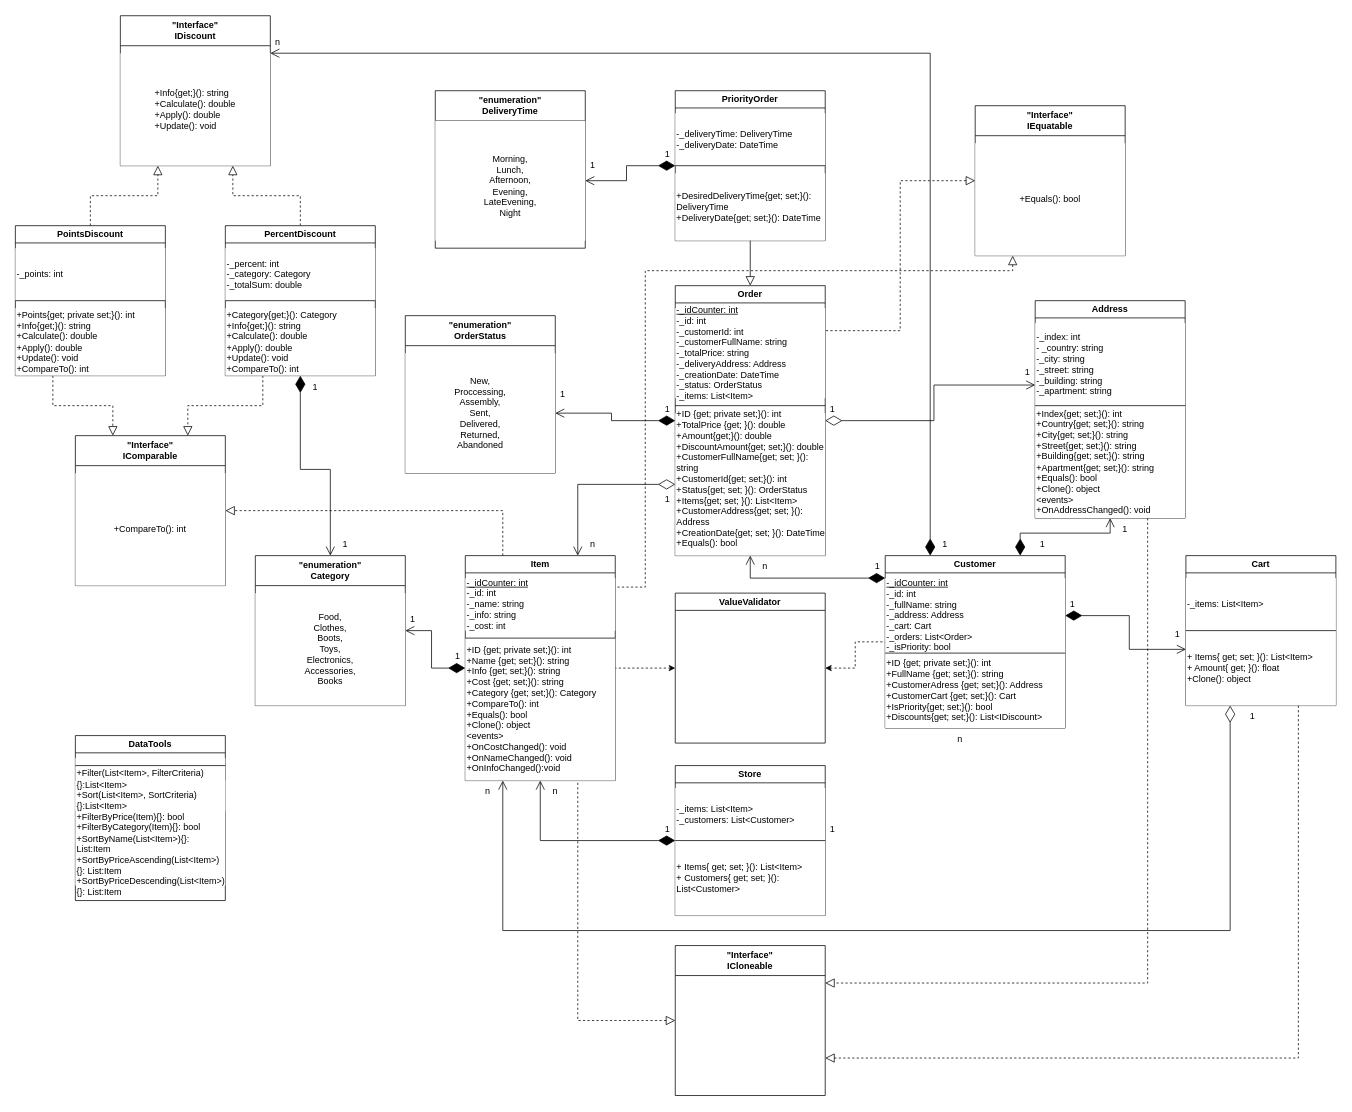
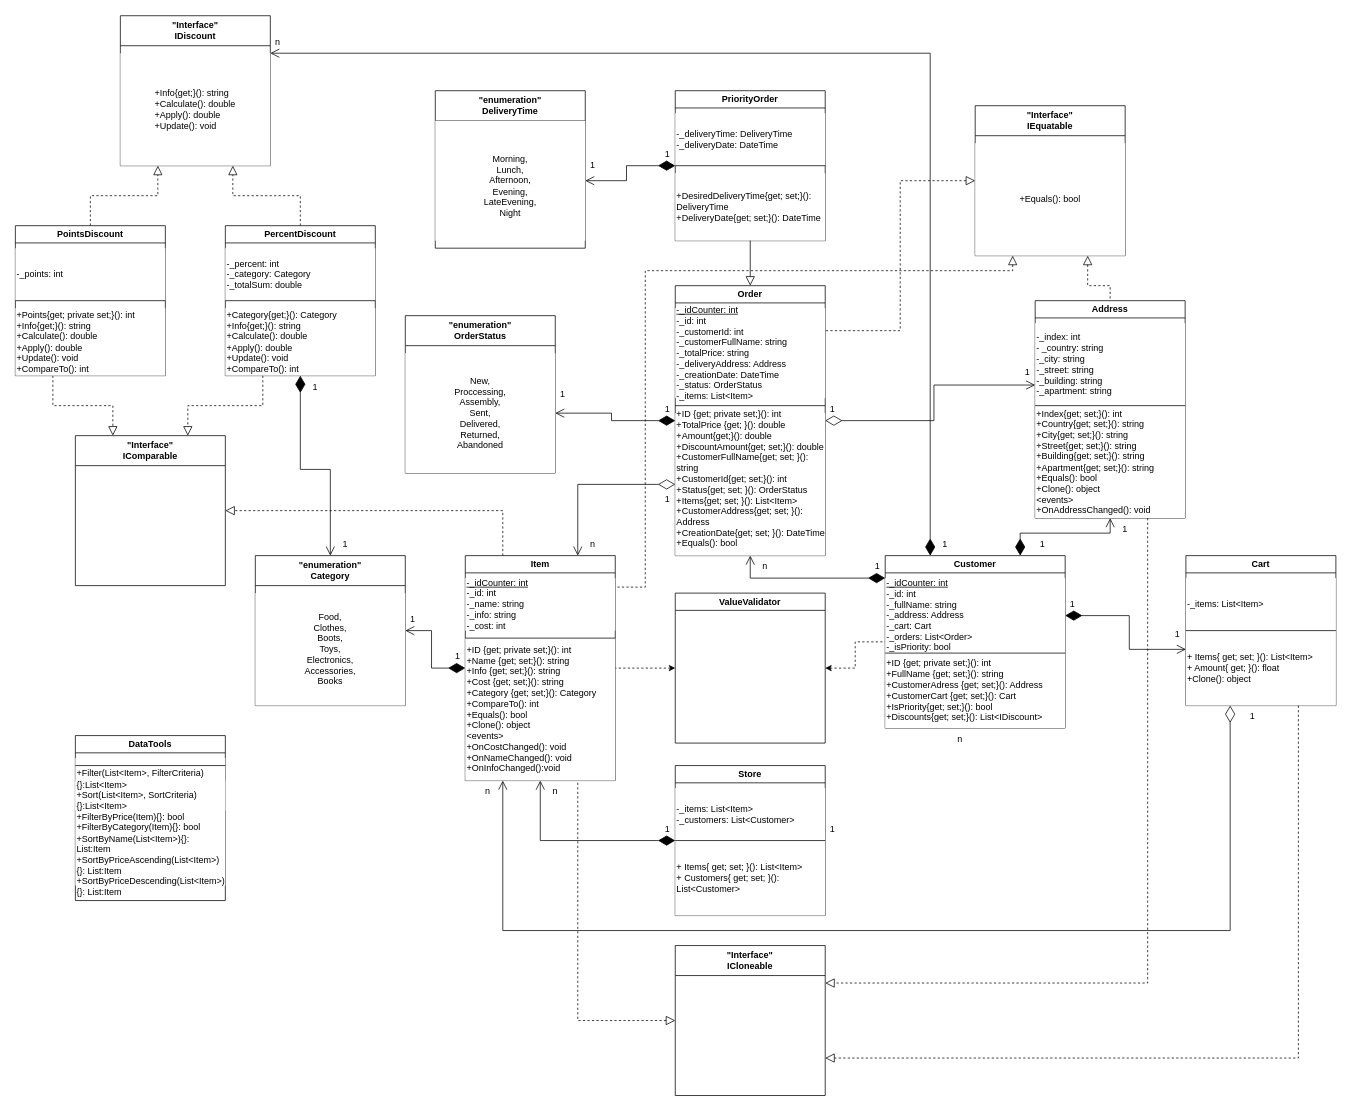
none -> (1096, 285)
(150, 529) -> none
